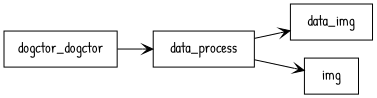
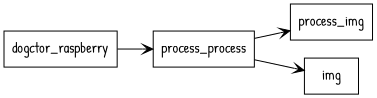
(331, 22) -> (331, 22)
(61, 49) -> (61, 49)
(204, 49) -> (204, 49)
